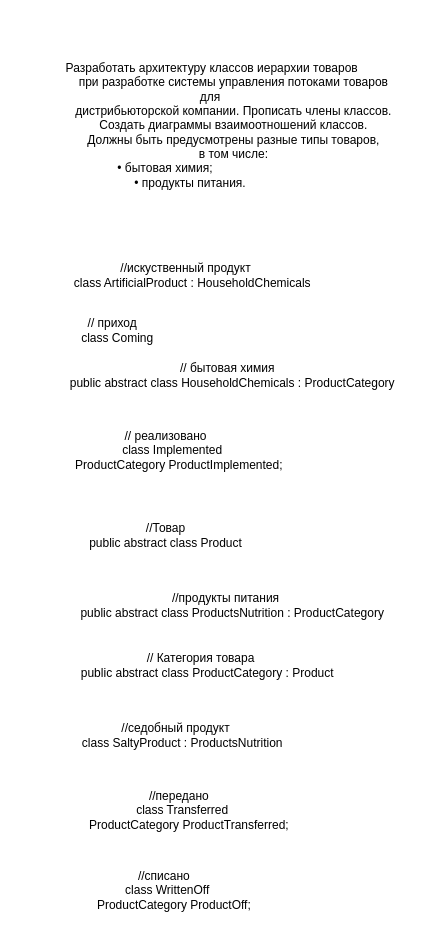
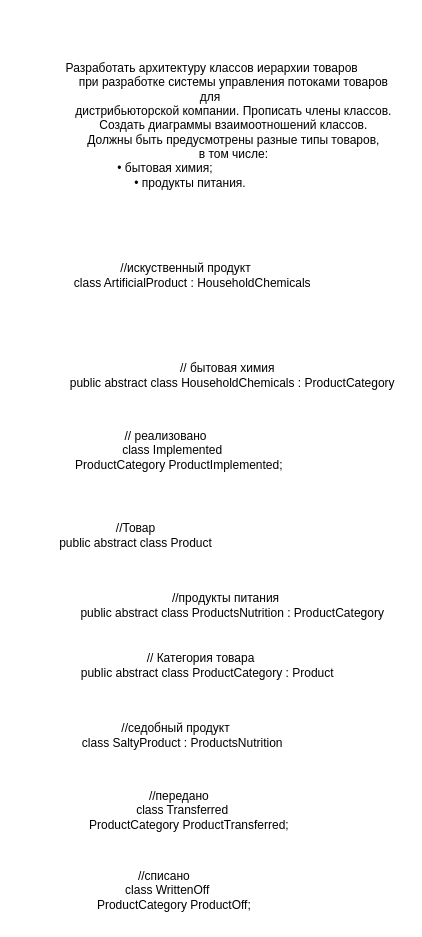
(111, 331) -> none
(166, 536) -> (136, 536)
